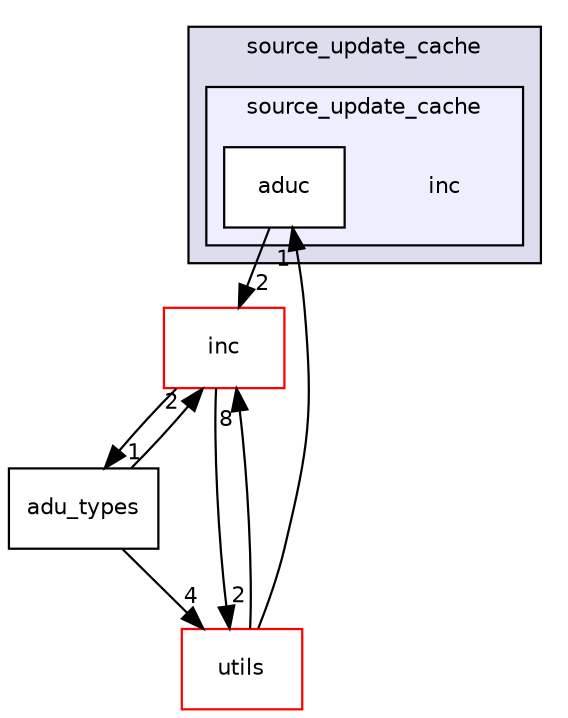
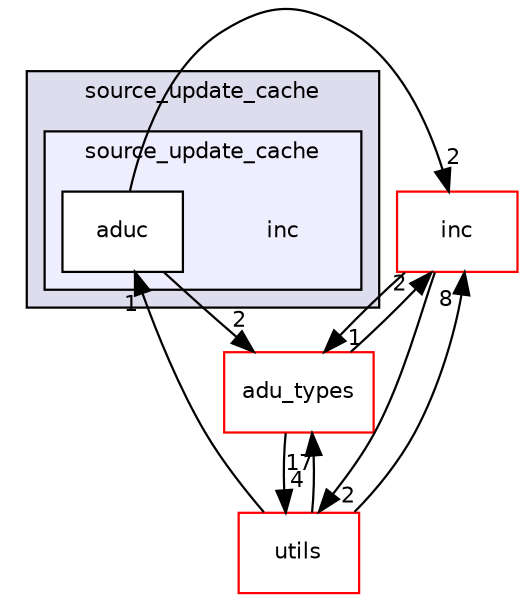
none -> (218, 321)
none -> (314, 484)
(84, 509) -> (299, 392)
